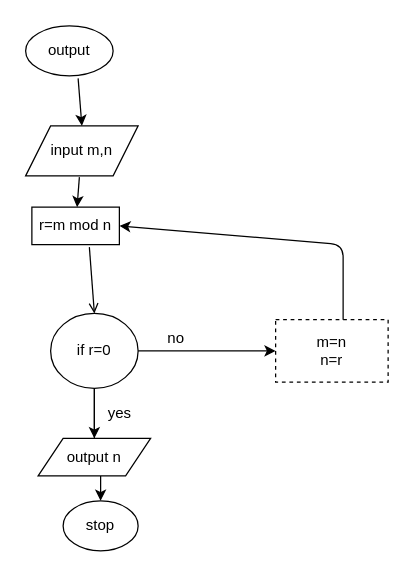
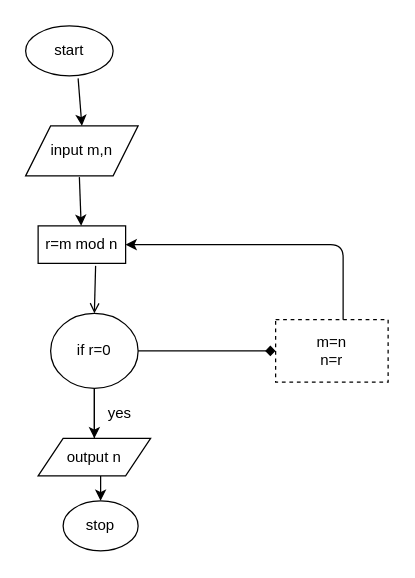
(69, 51) -> (69, 51)
(76, 226) -> (82, 244)
(176, 338) -> none
(266, 351) -> (265, 351)
